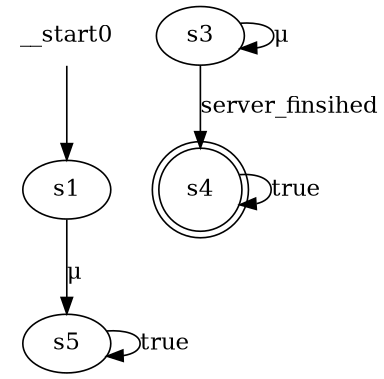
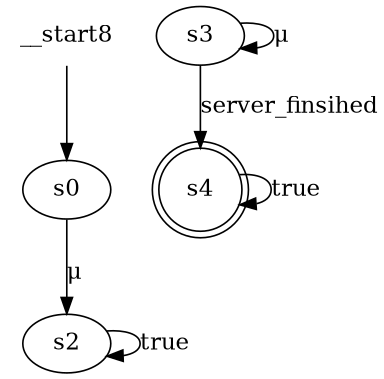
(67, 36) -> (67, 36)
(67, 190) -> (67, 190)
(67, 344) -> (67, 344)
